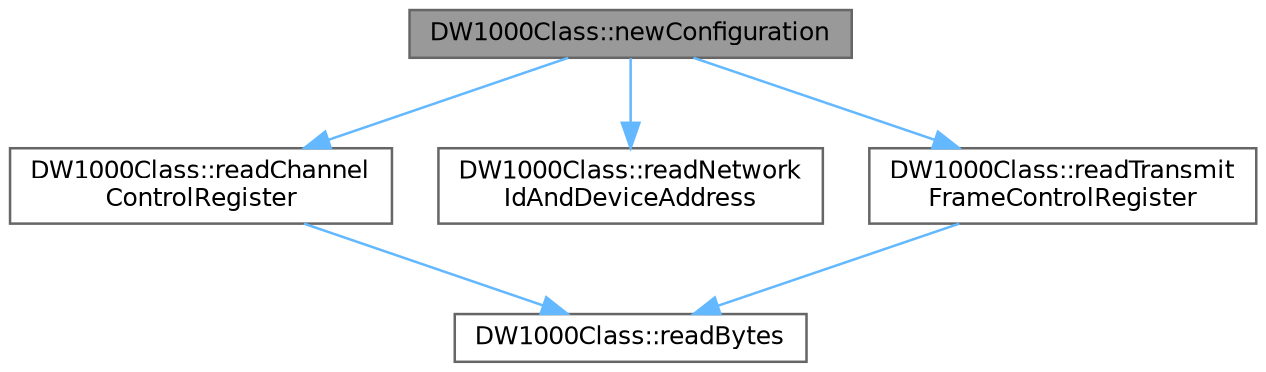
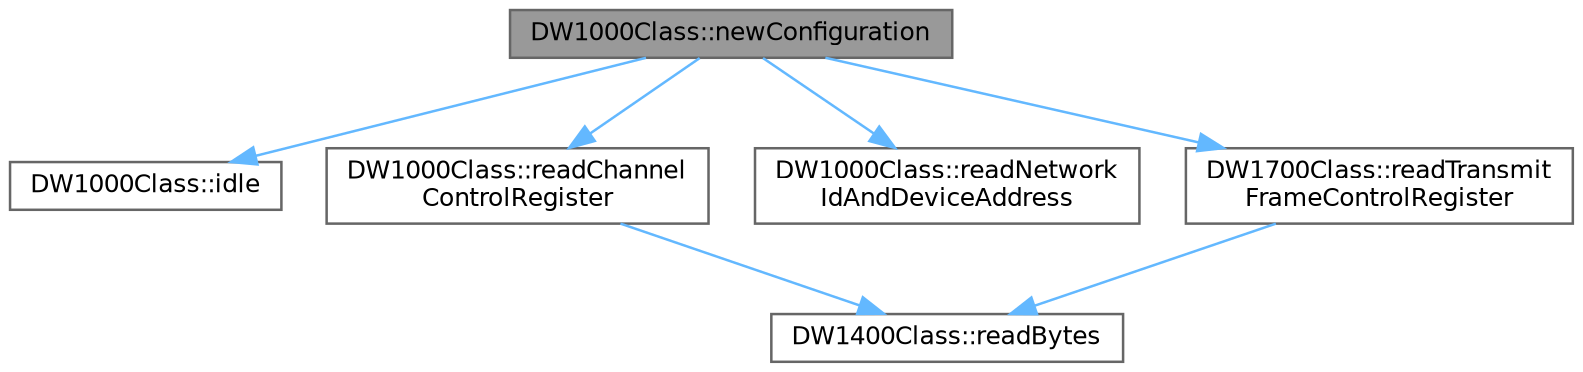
none -> (146, 186)
(1063, 186) -> (1379, 186)
(631, 338) -> (947, 338)
